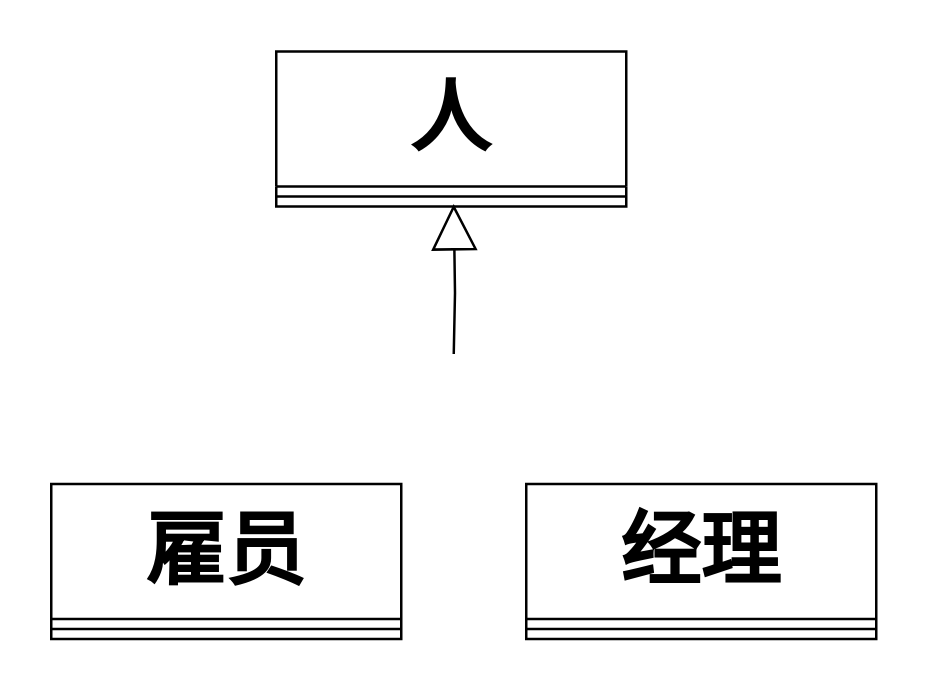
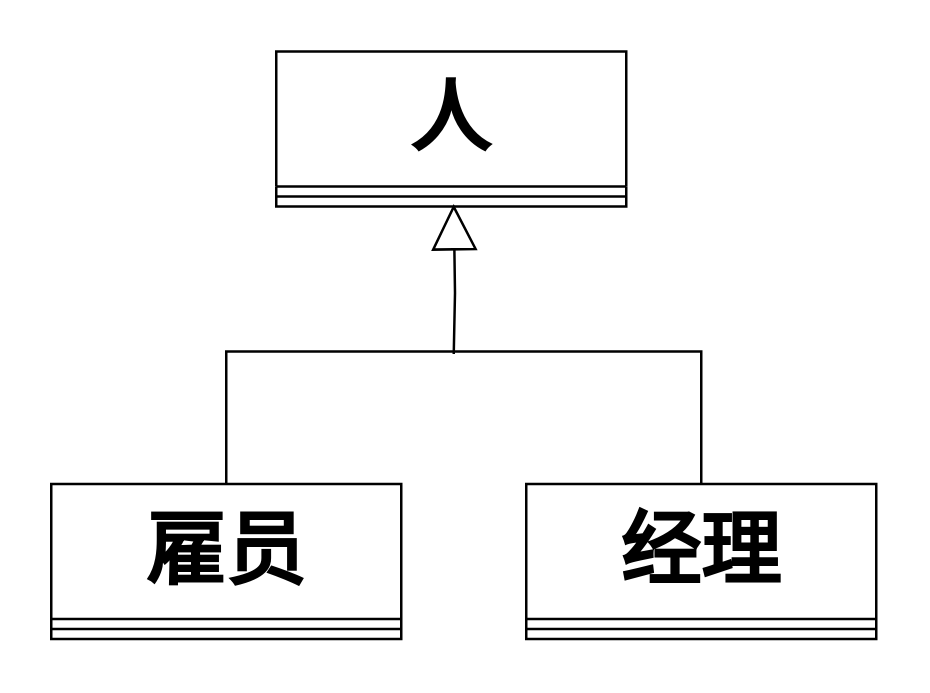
none -> (645, 351)
